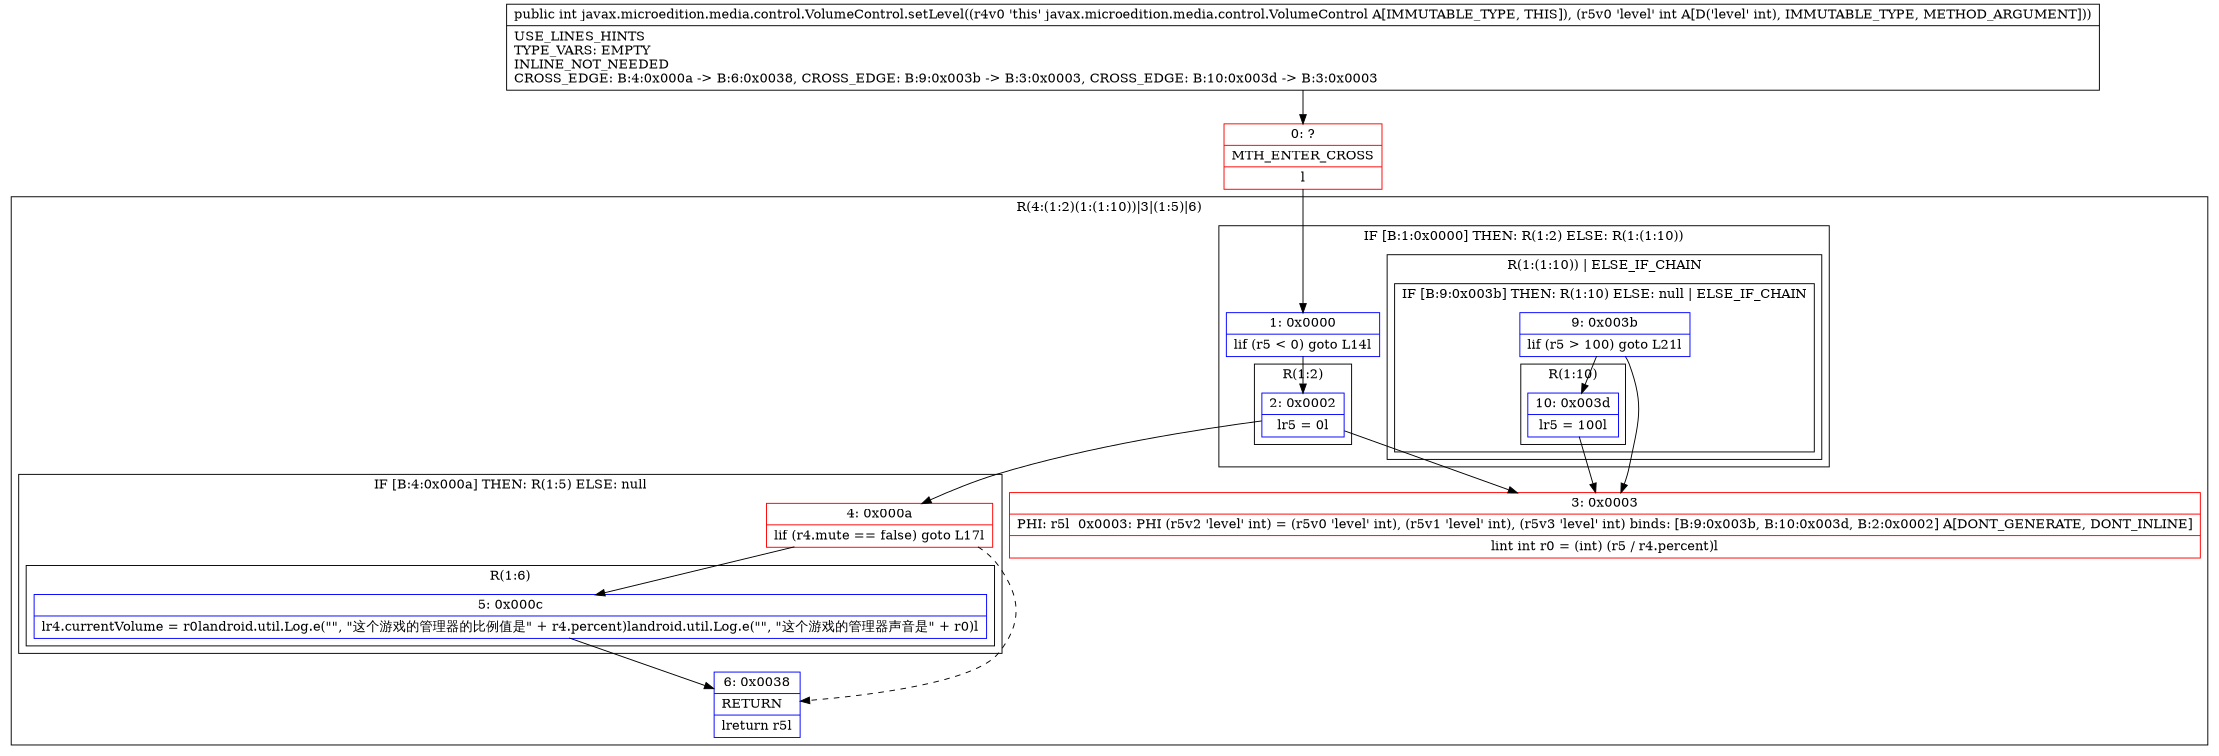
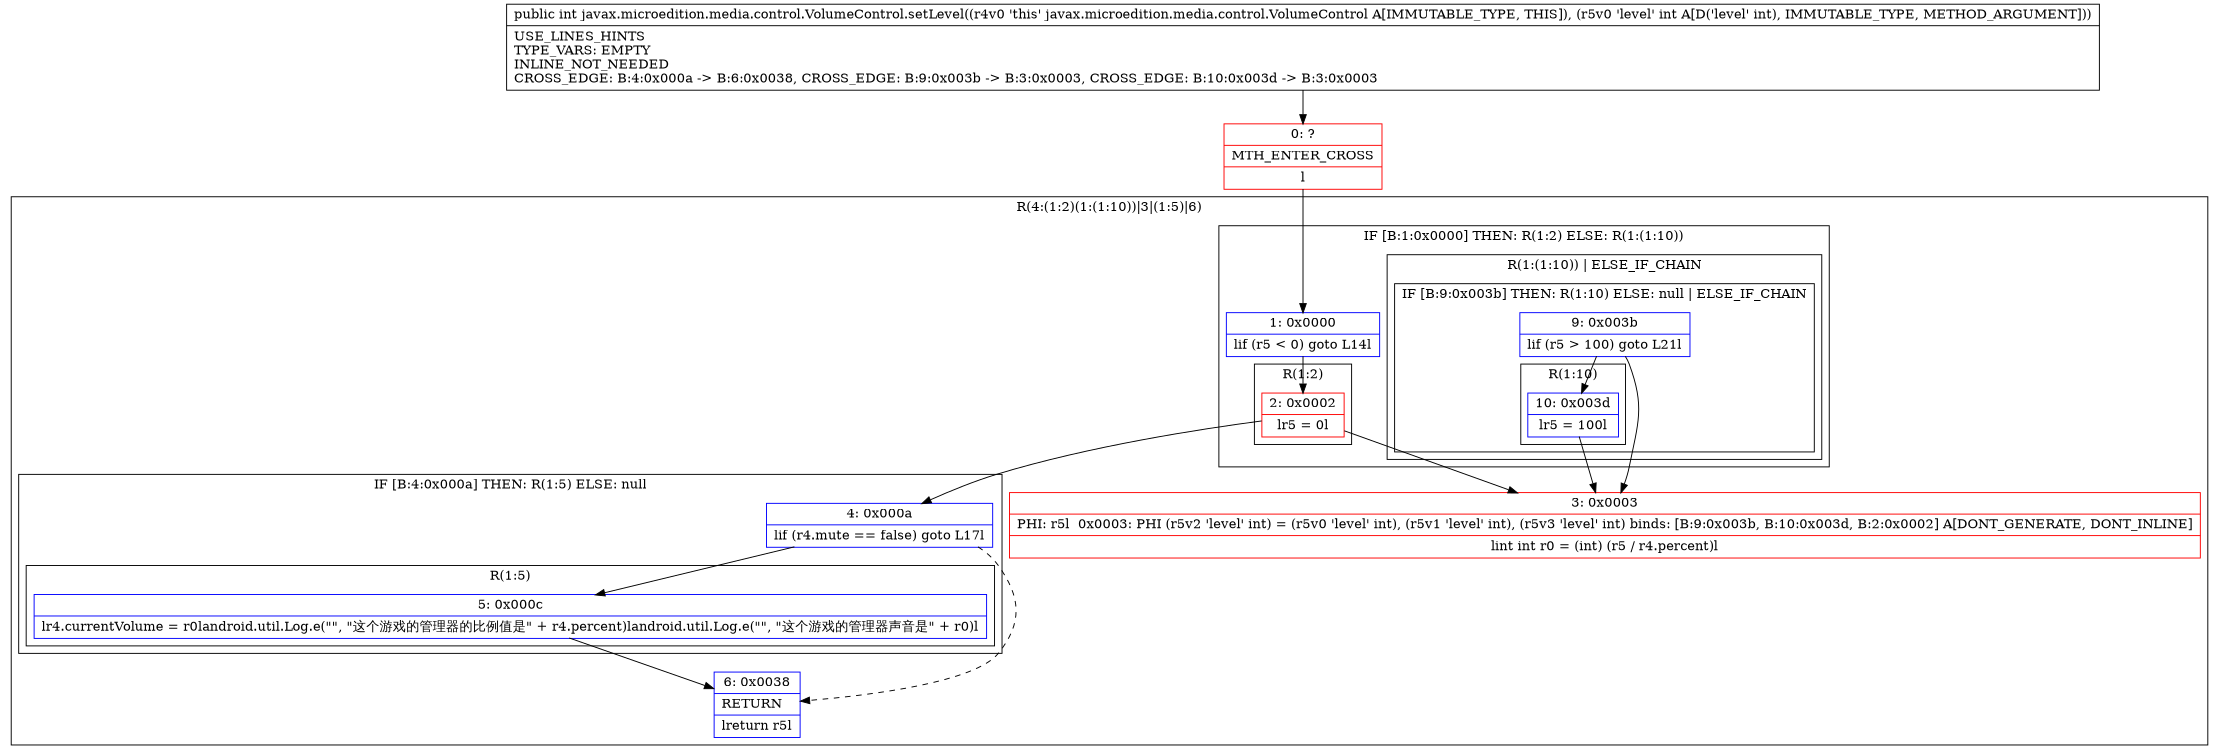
(1303, 415) -> (1303, 415)
(880, 525) -> (880, 525)
(510, 576) -> (510, 576)
